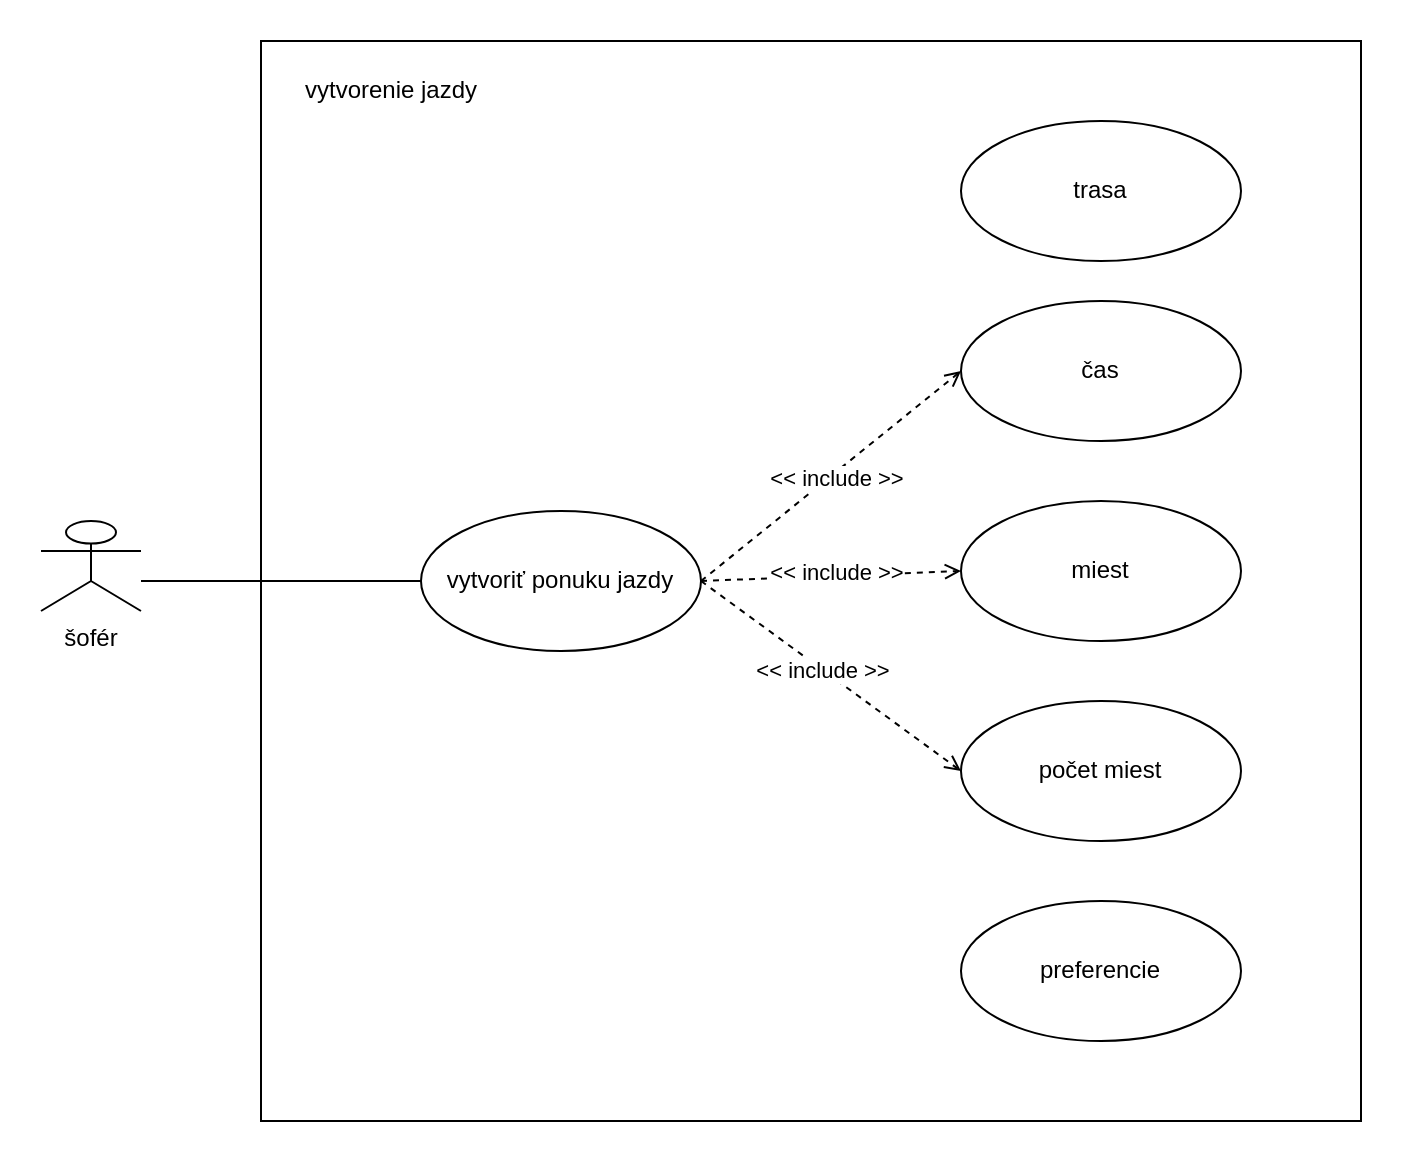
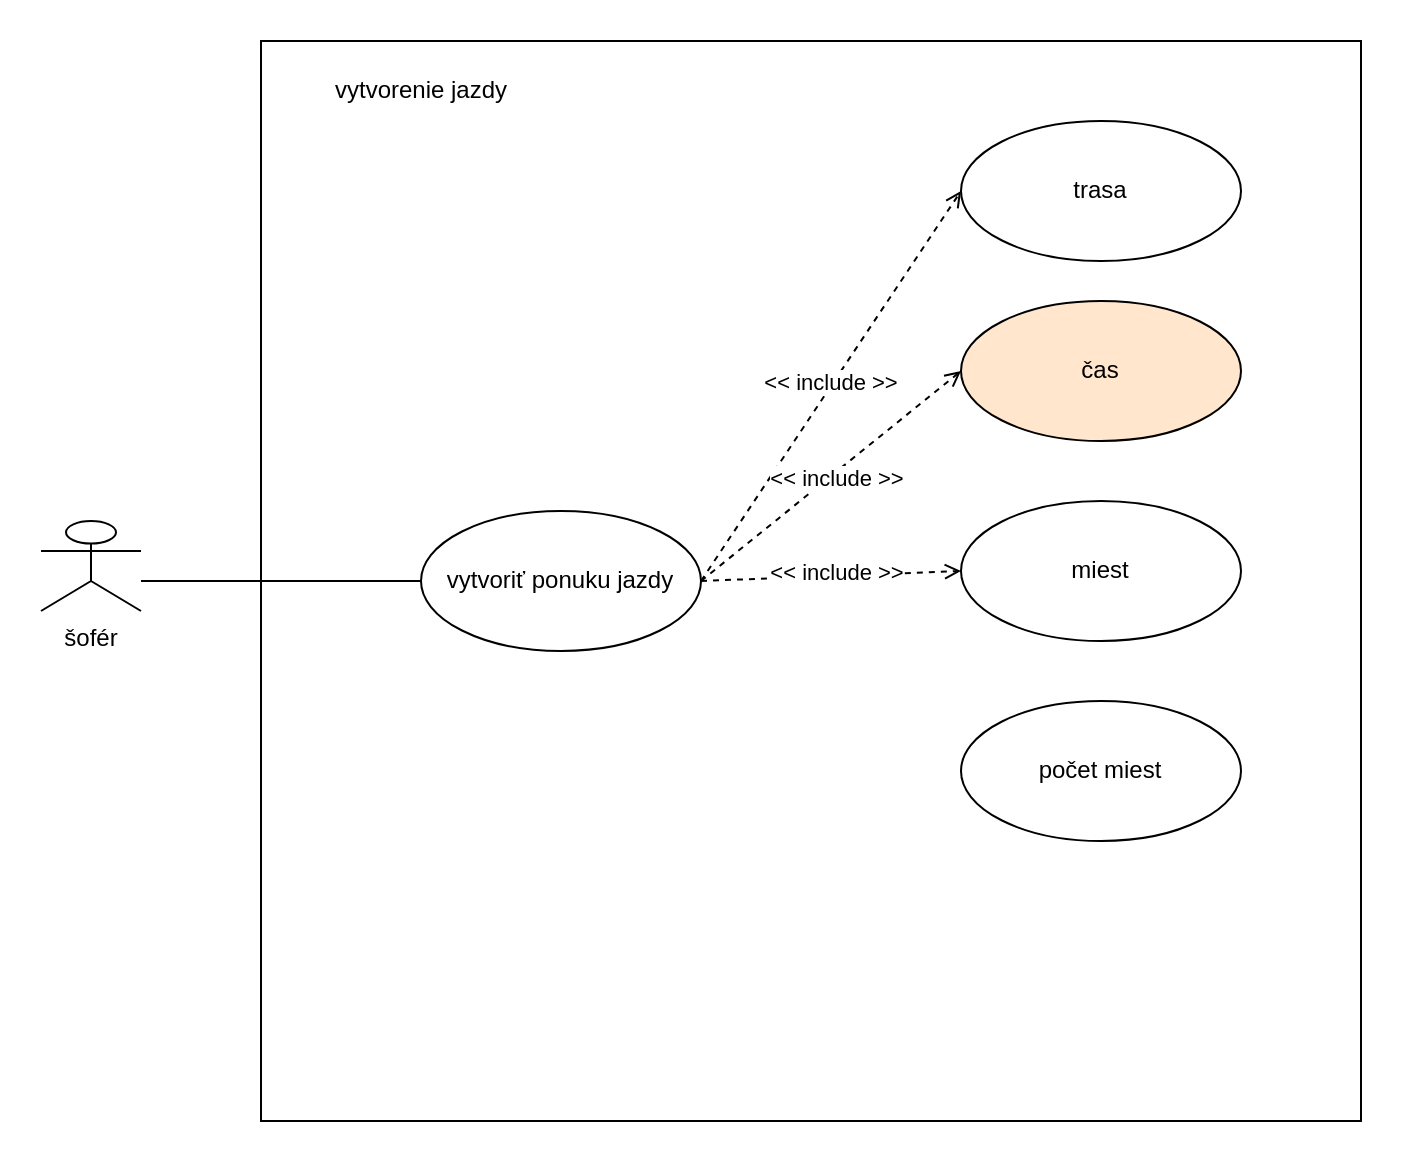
(391, 91) -> (421, 91)
none -> (869, 329)
(1101, 371) -> (1101, 371)
(901, 727) -> none
(1101, 971) -> none
